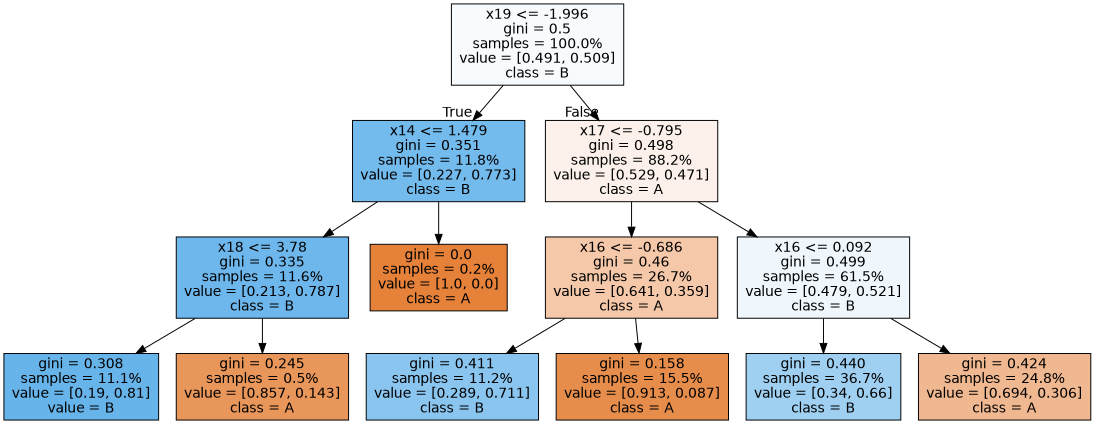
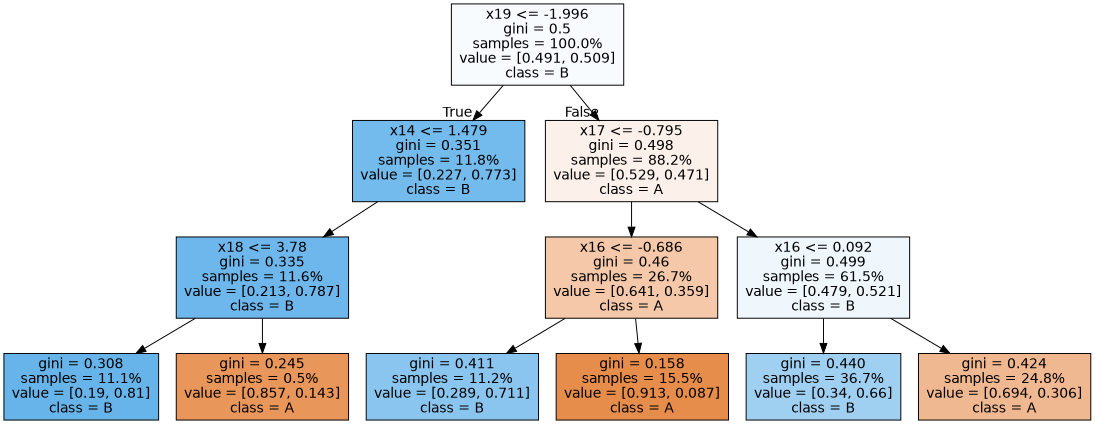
(439, 278) -> none
(81, 387) -> (81, 387)
